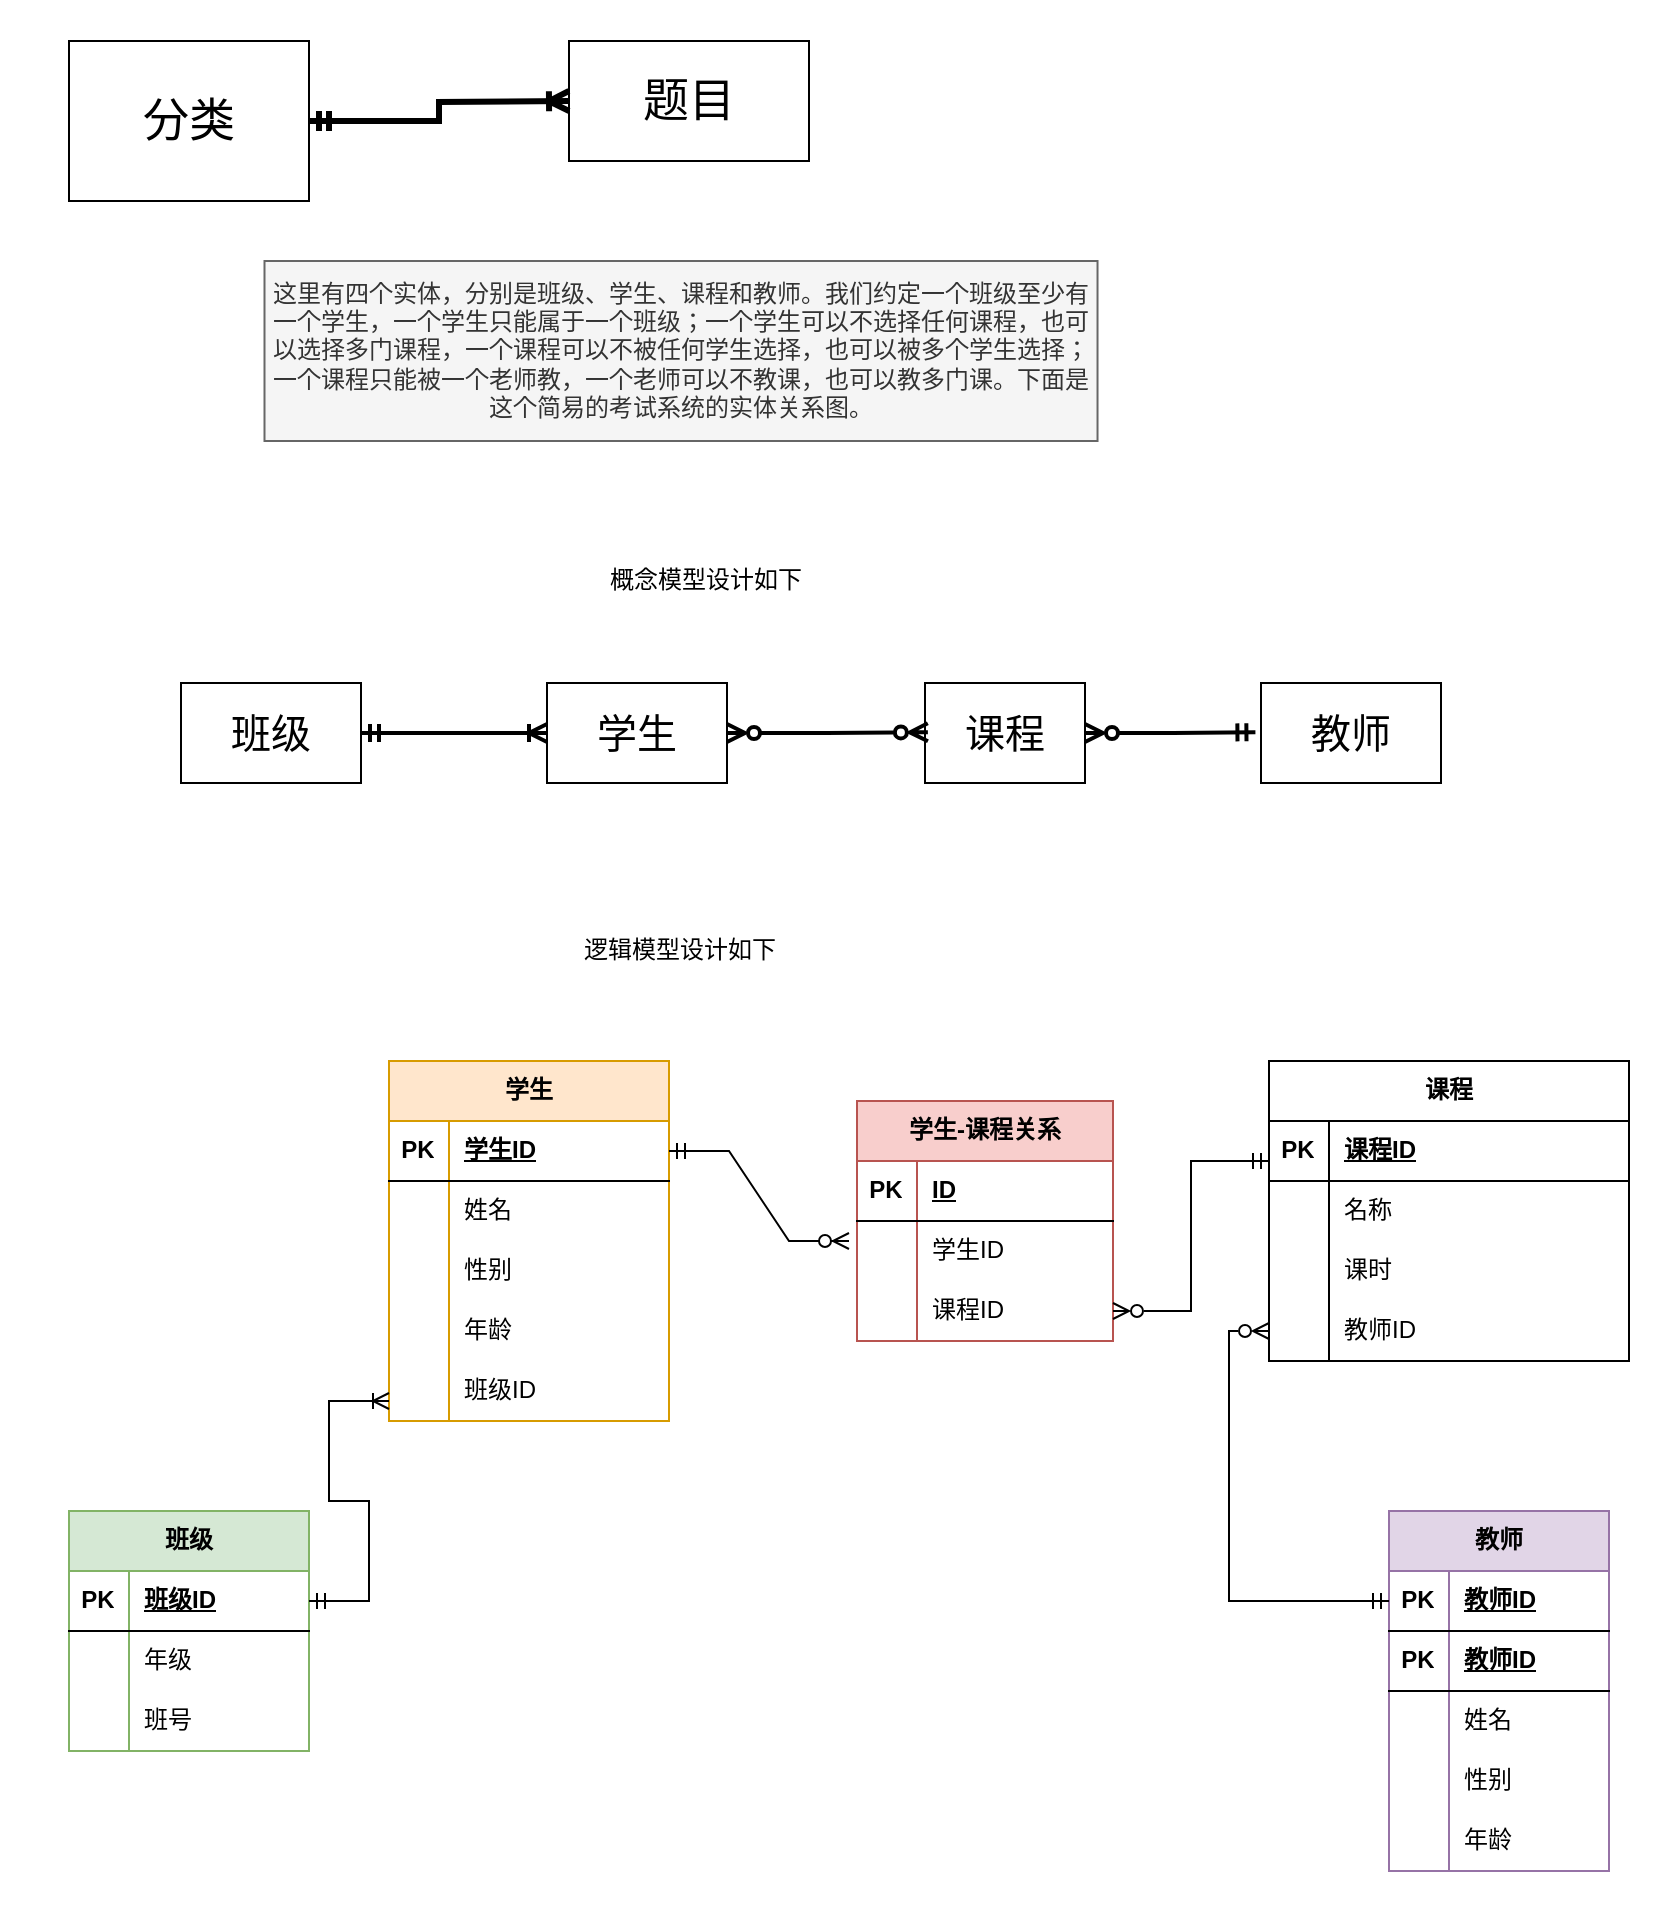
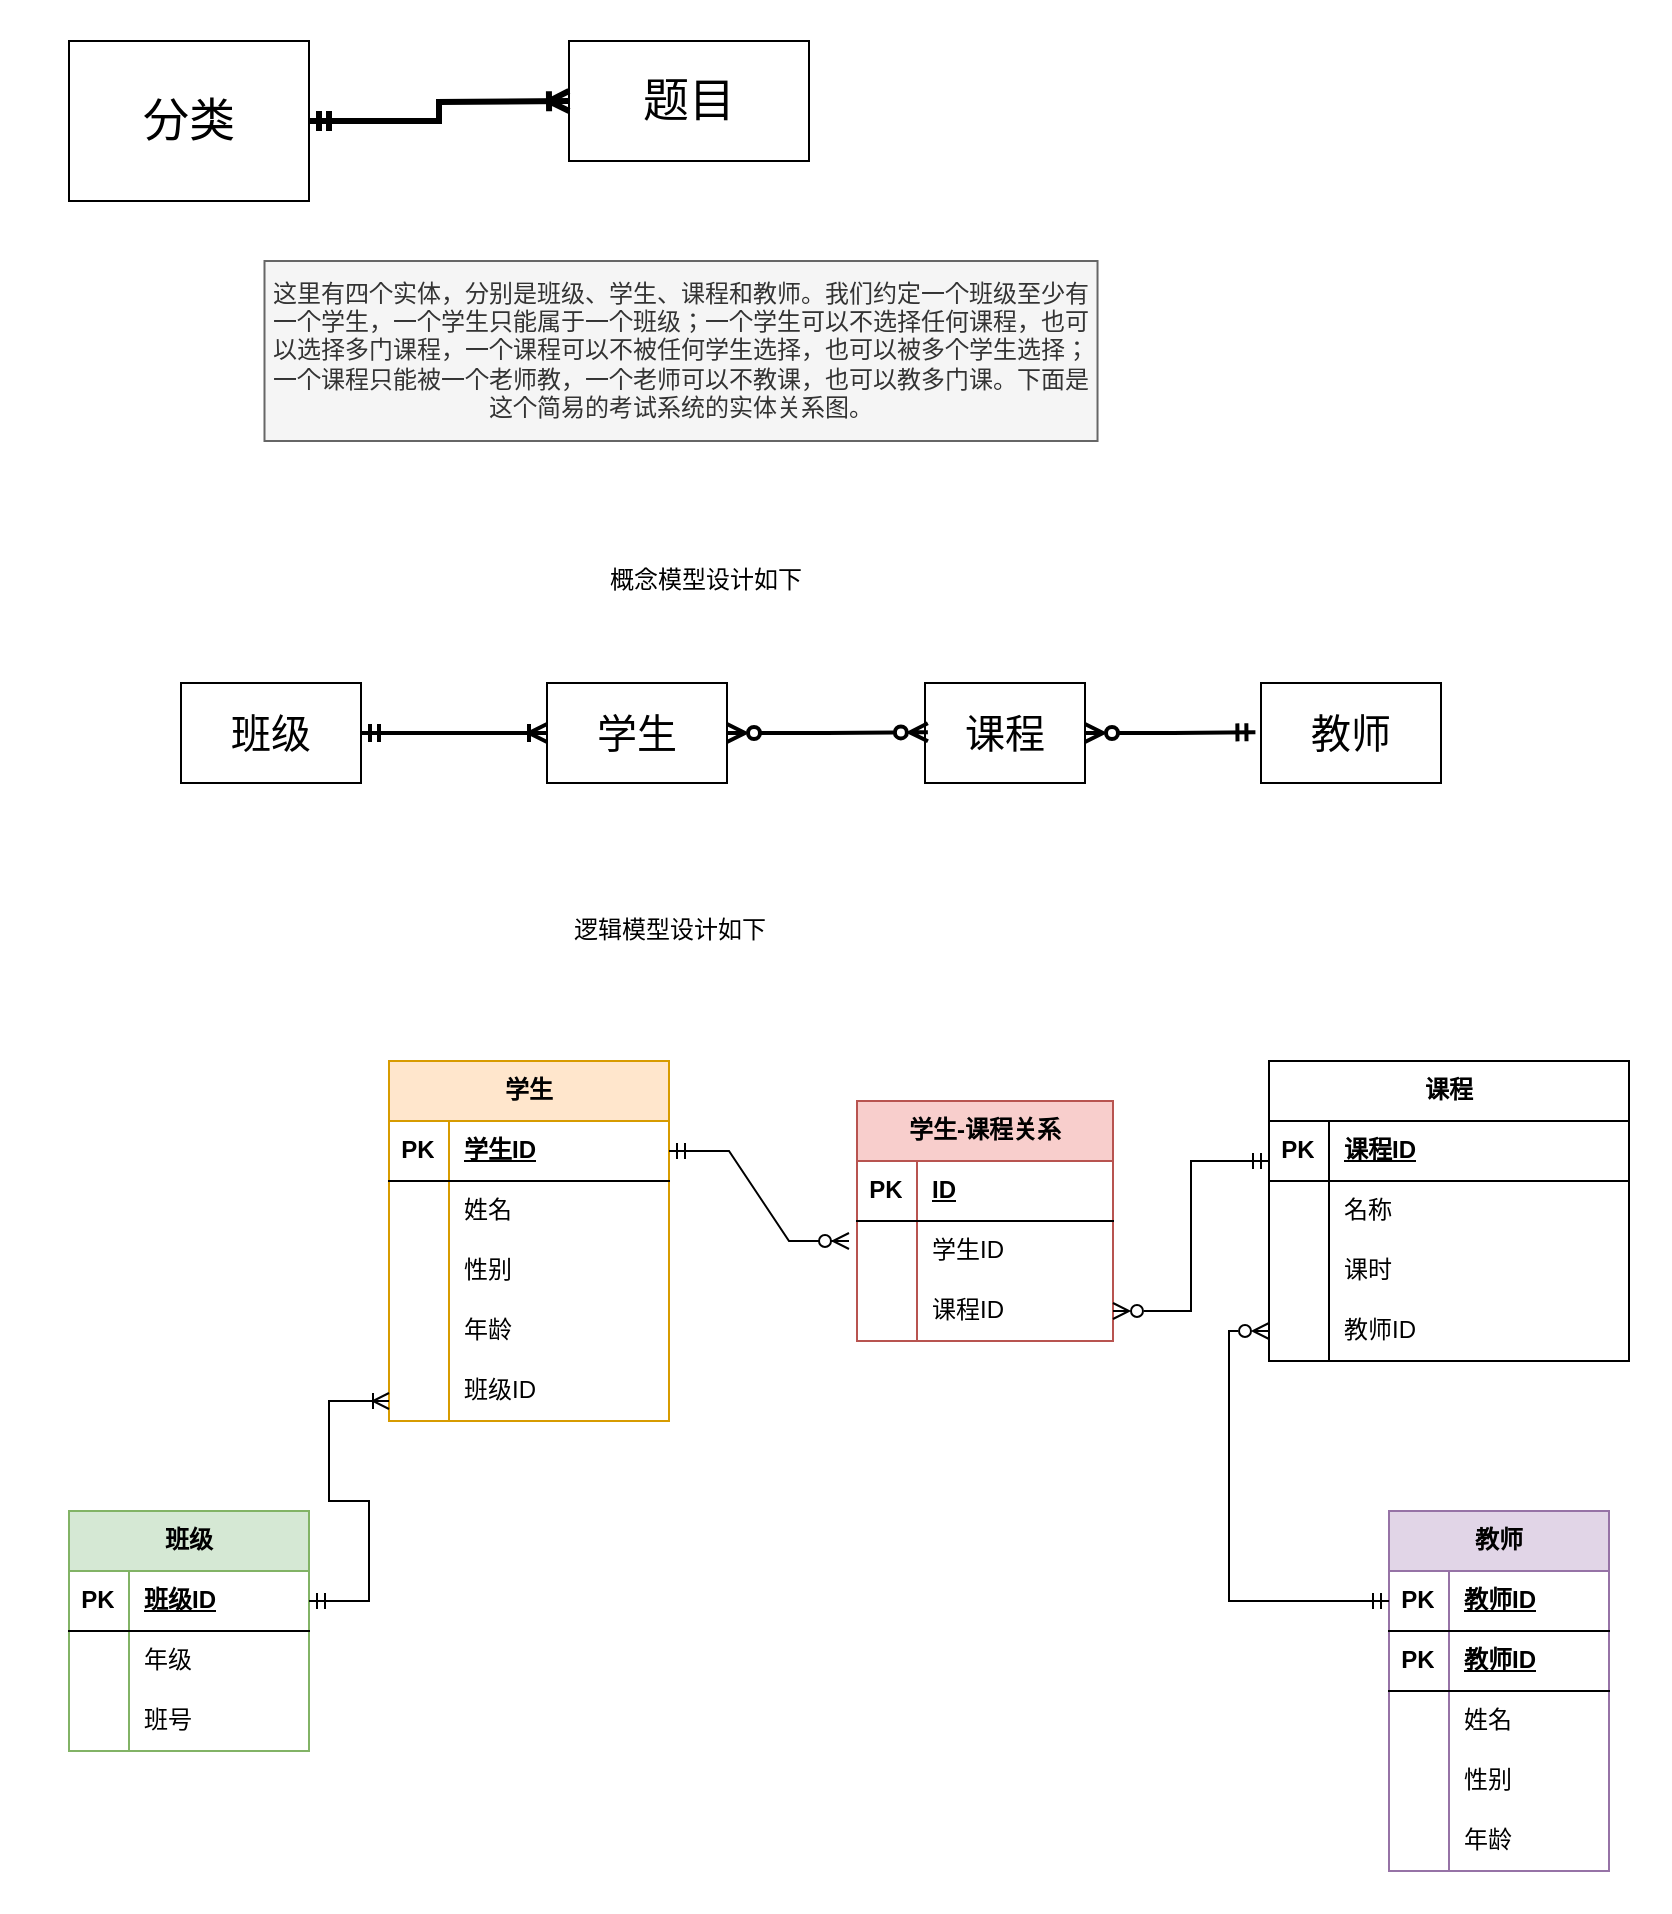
(681, 951) -> (671, 931)
